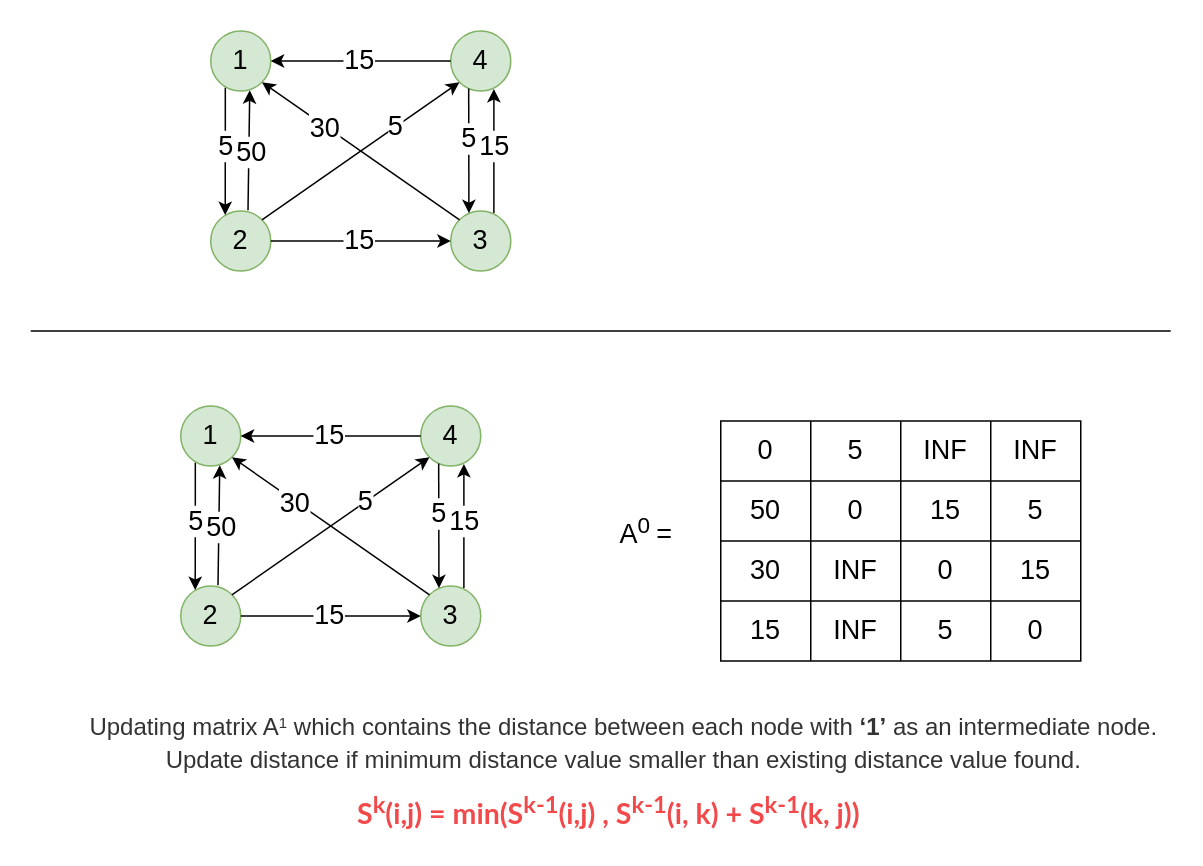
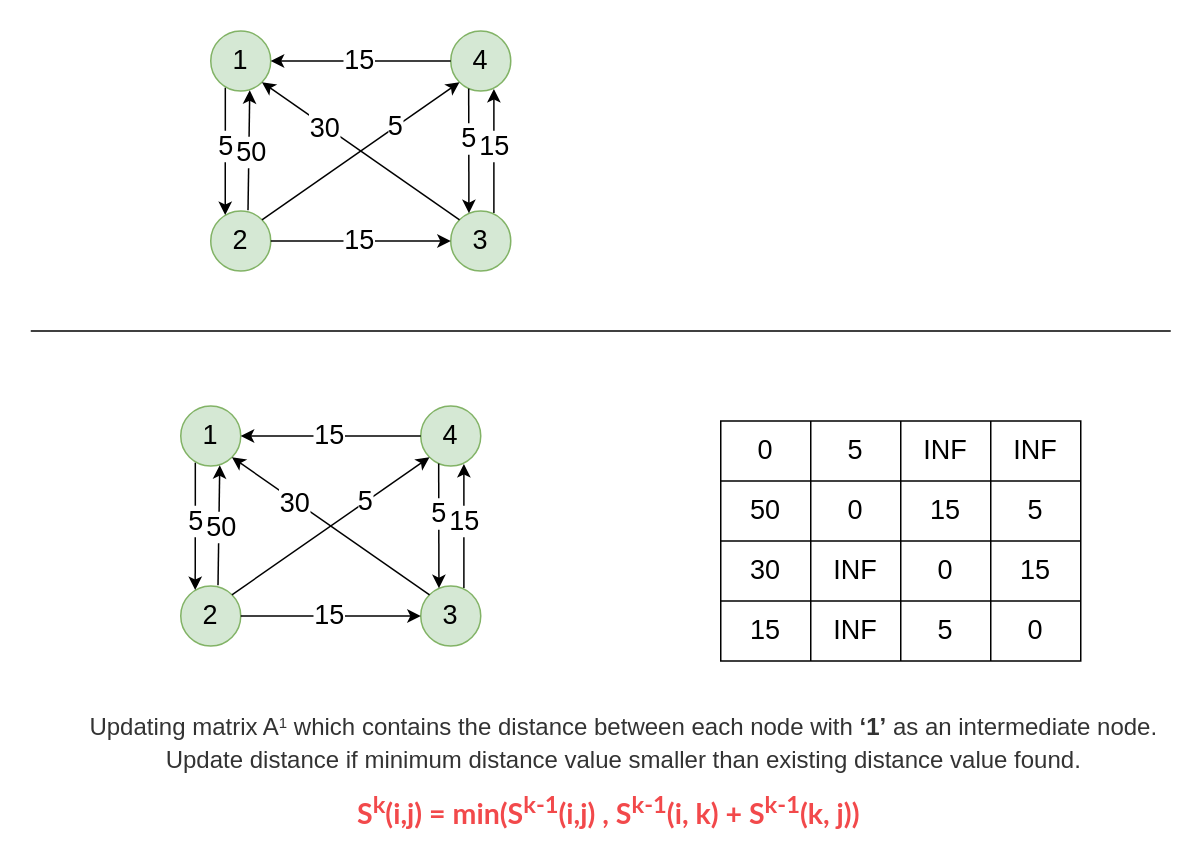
(646, 533) -> none
